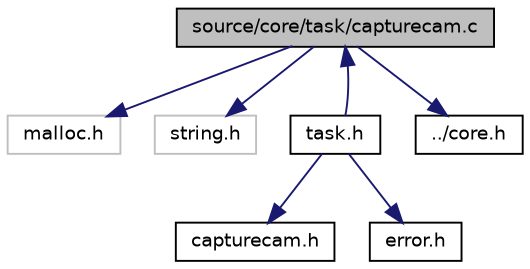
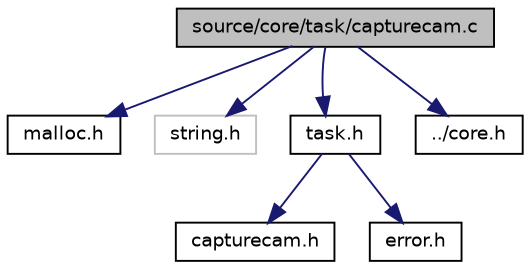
(348, 91) -> (323, 72)
(64, 135) -> (64, 135)
